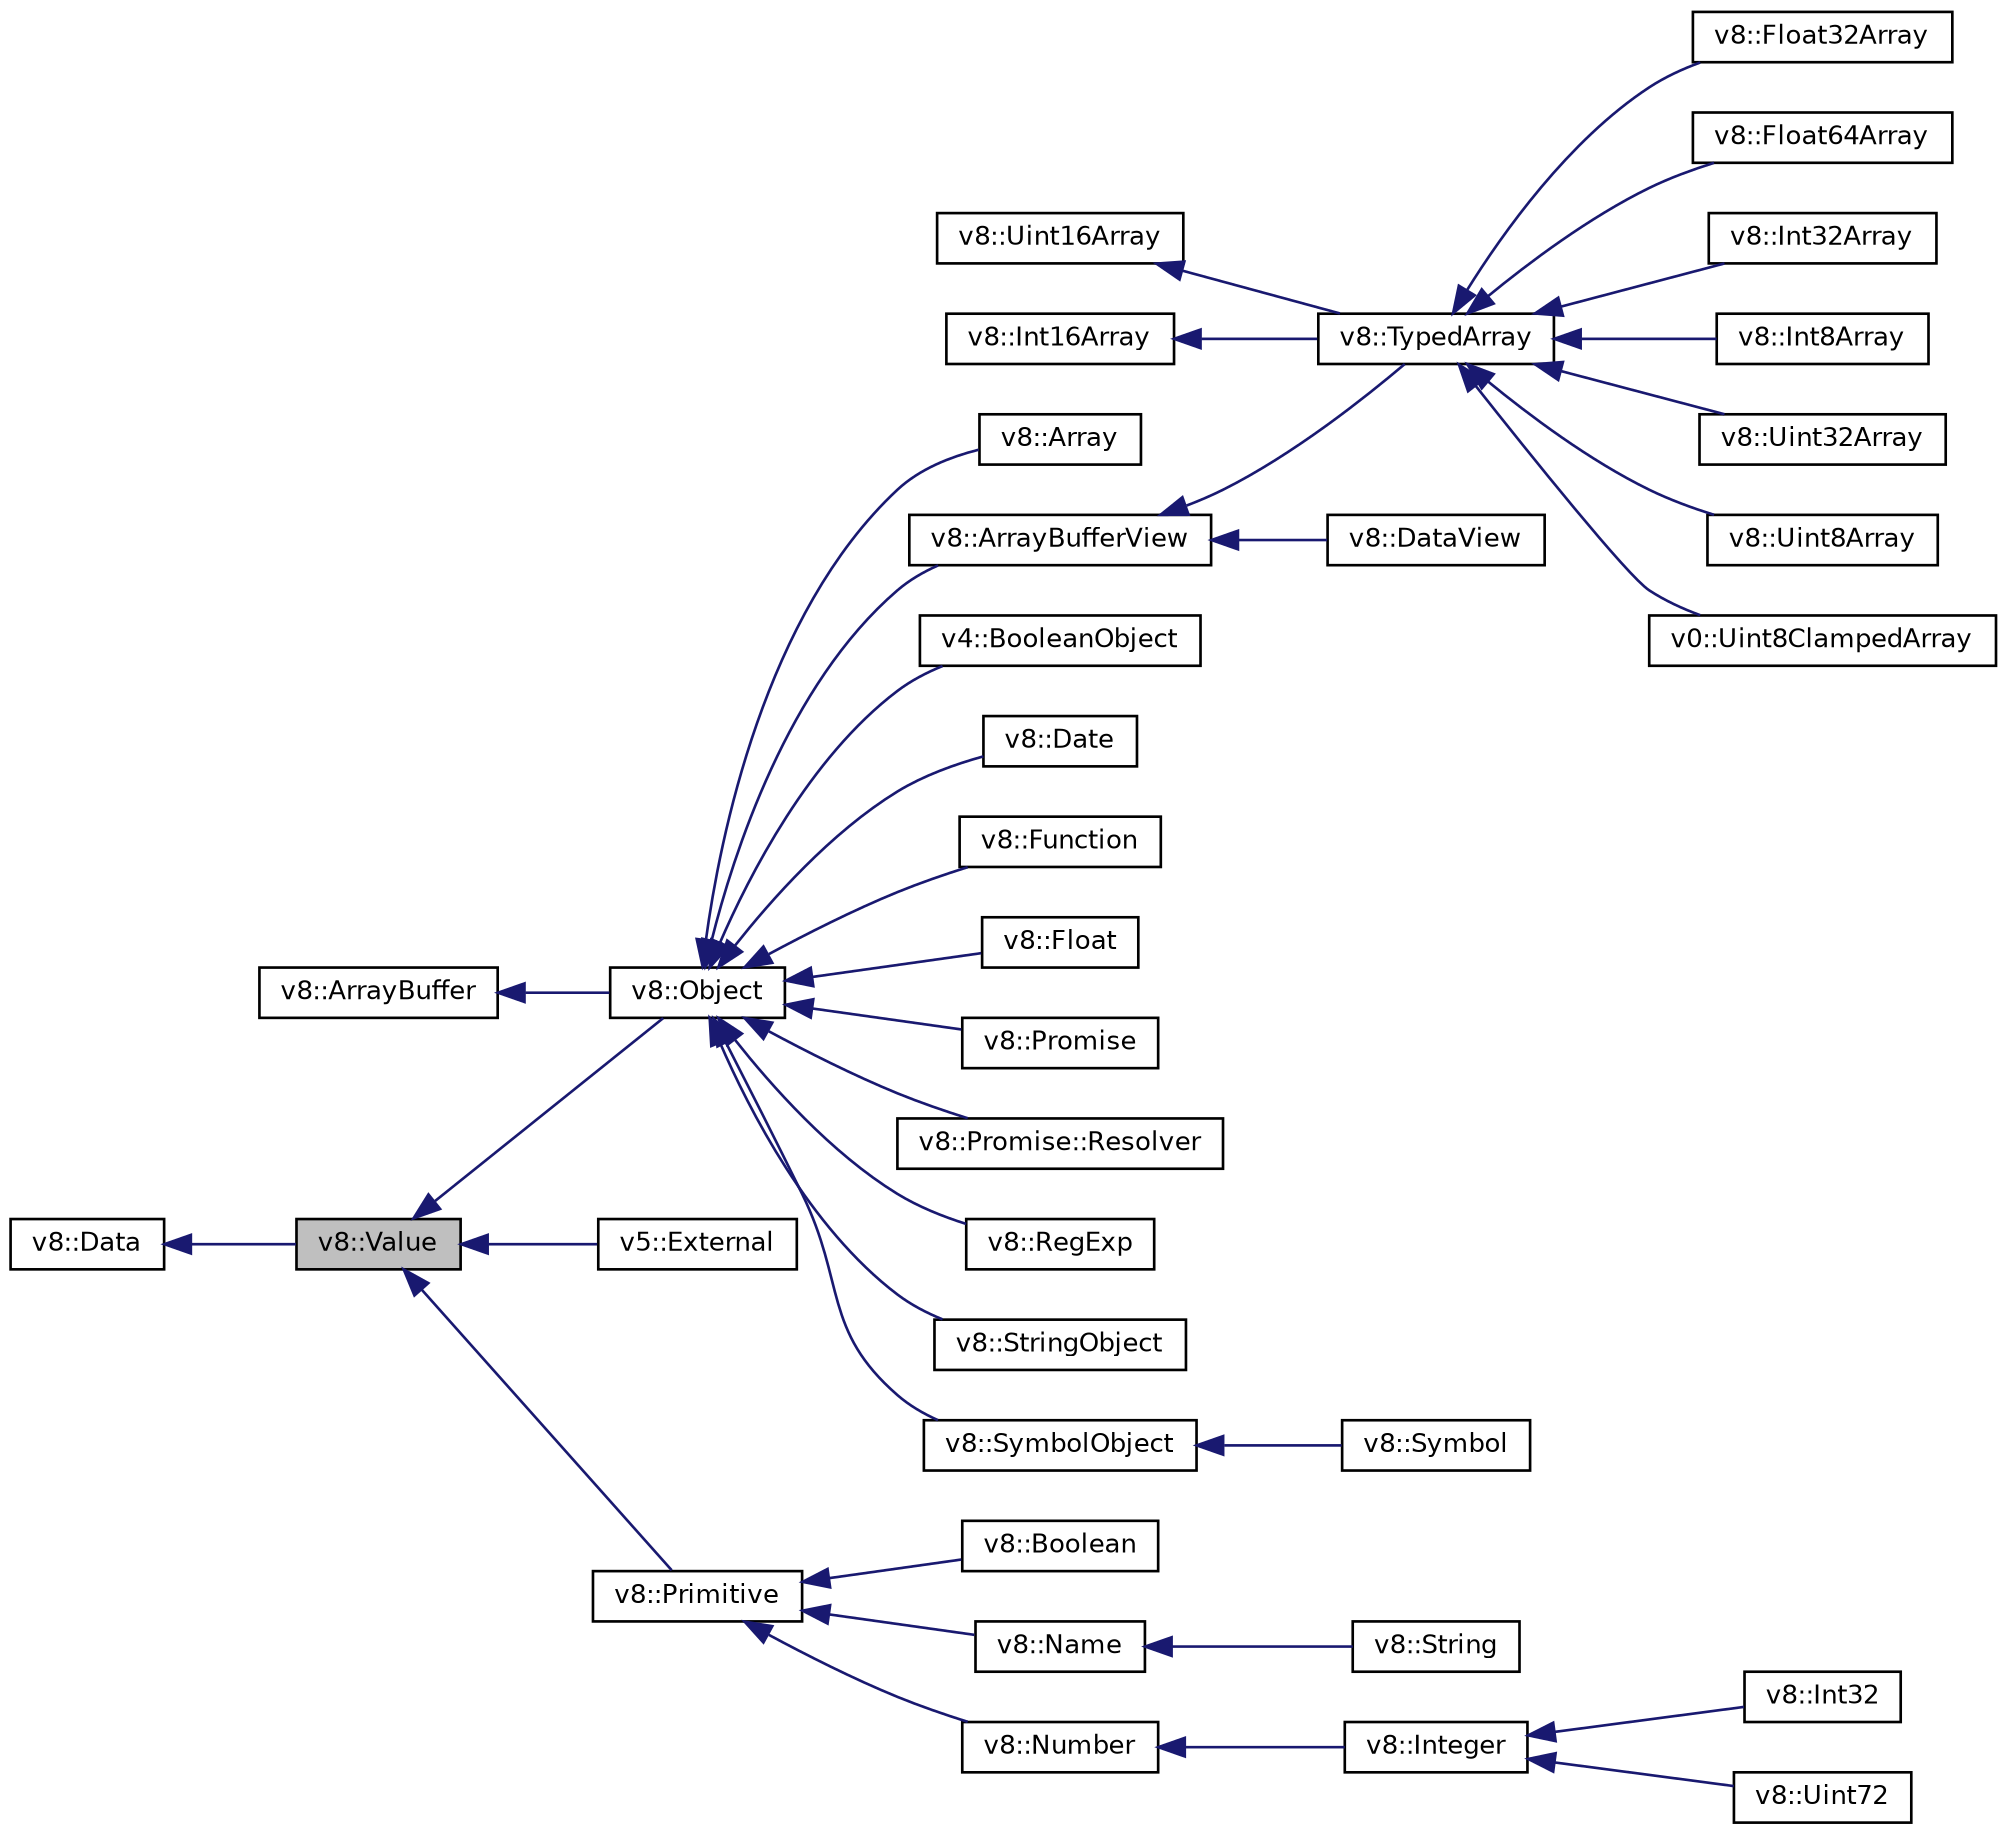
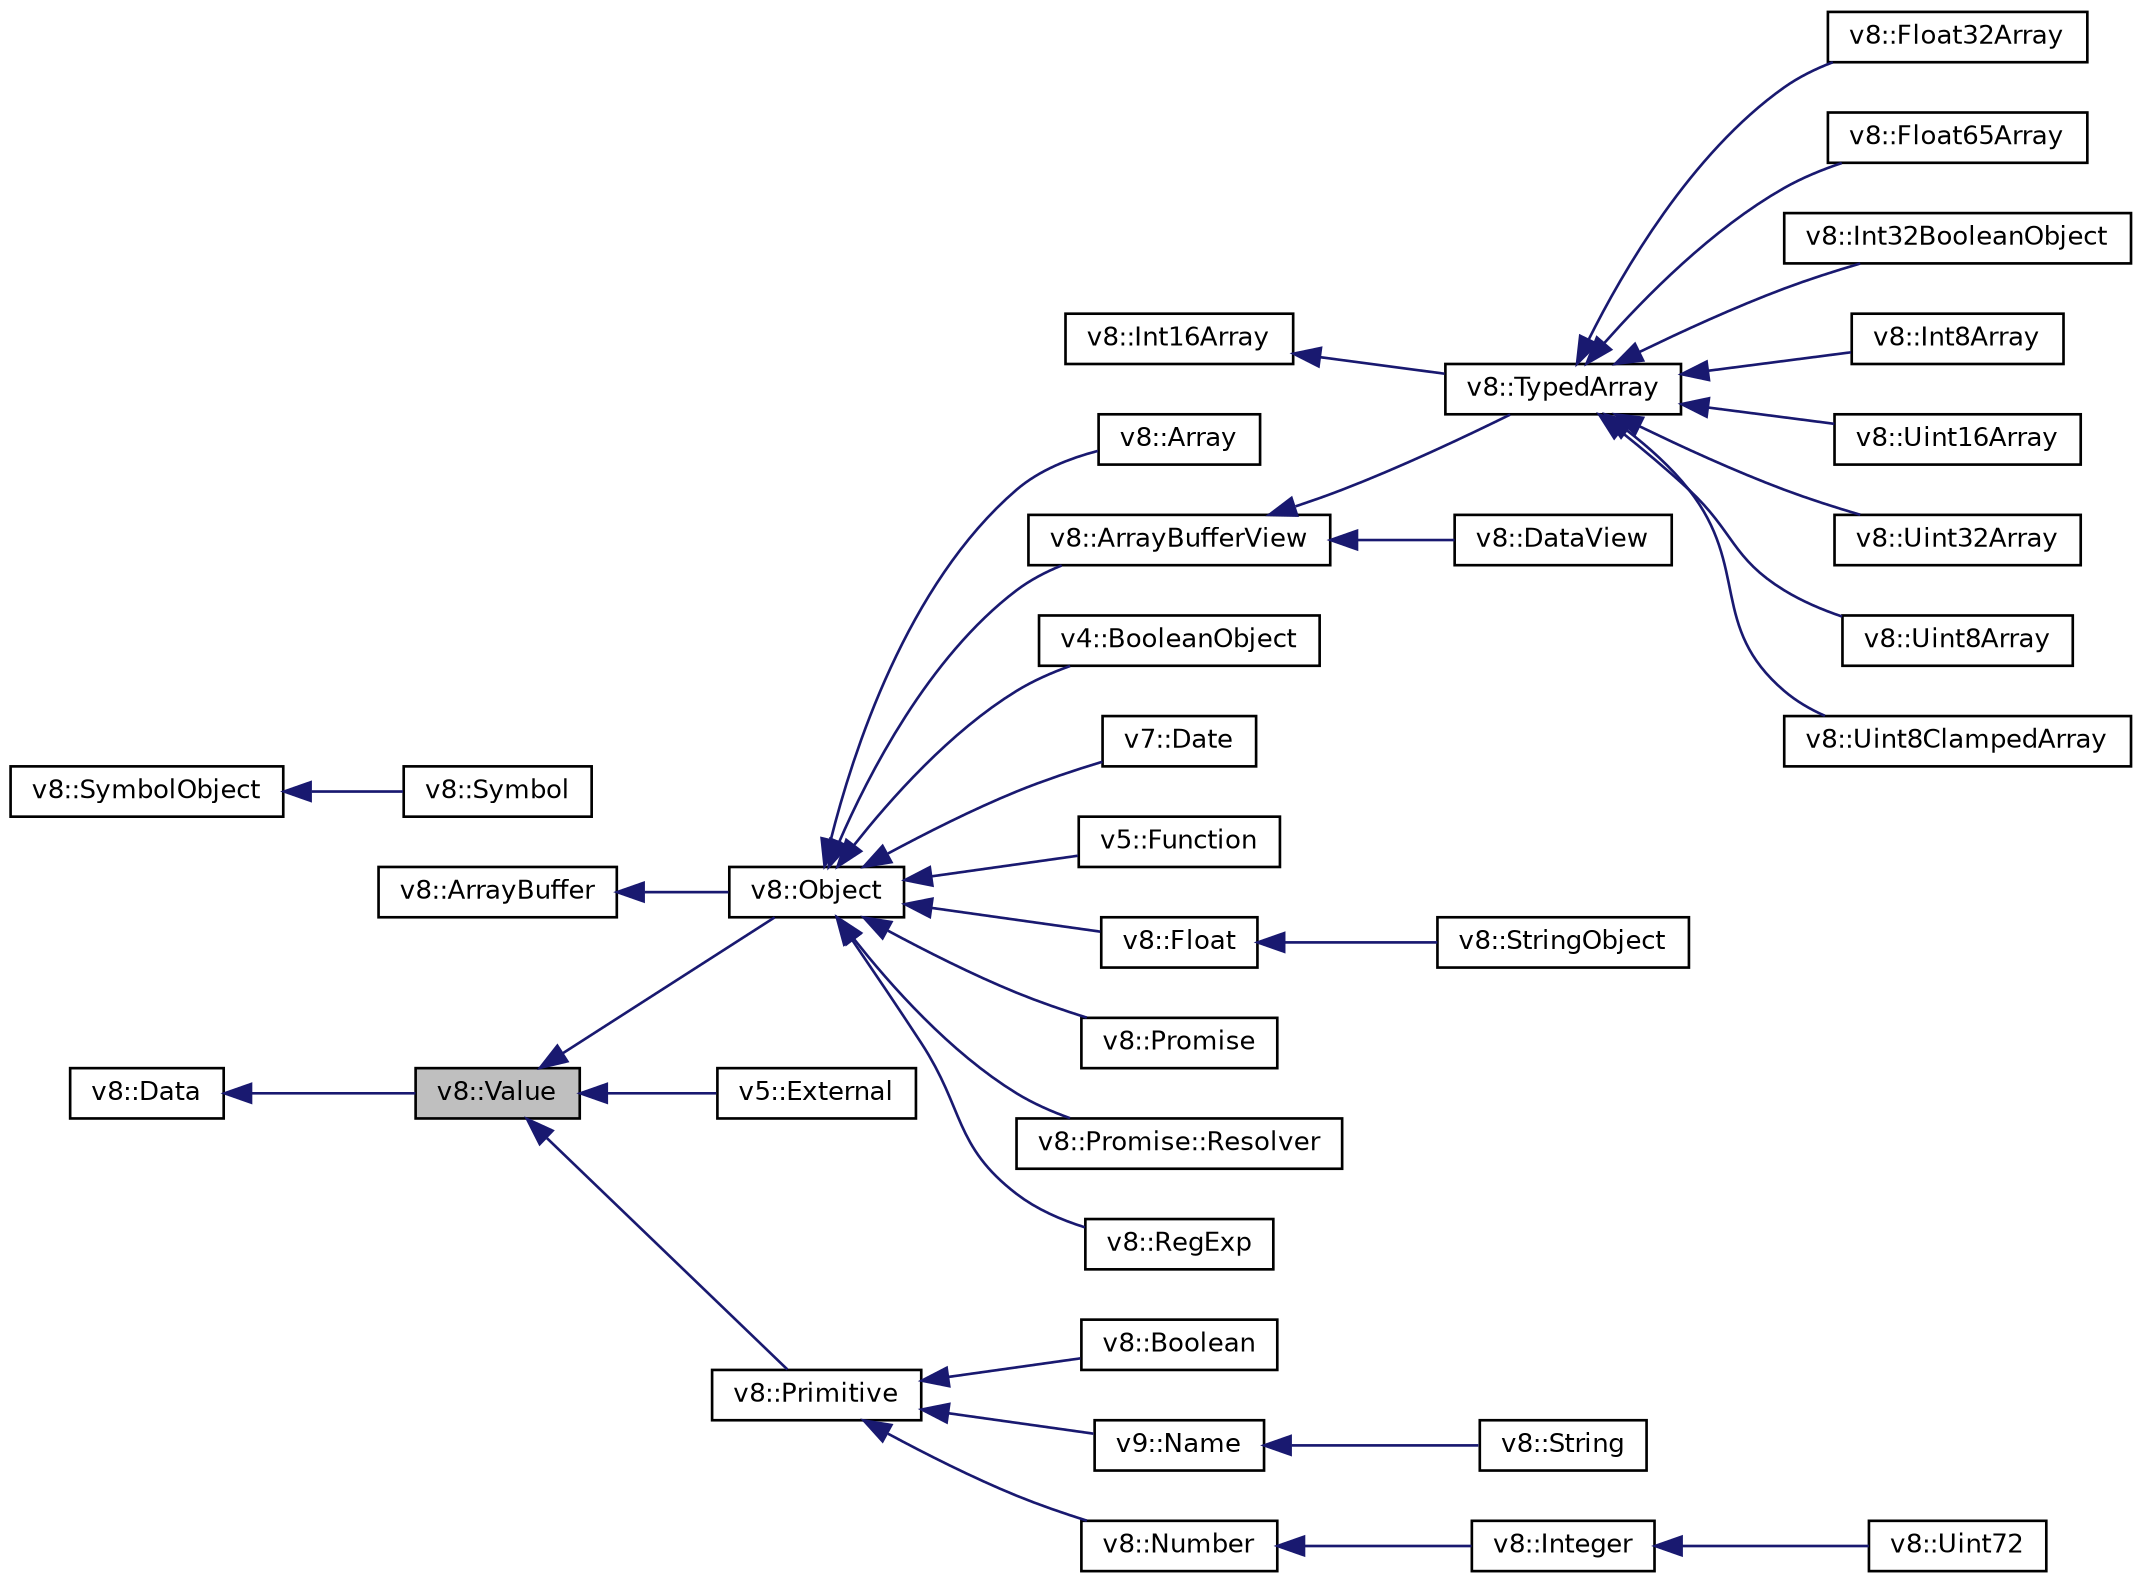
(1823, 138) -> (1958, 138)
(1823, 238) -> (1958, 238)
(1261, 292) -> (1771, 416)
(1823, 641) -> (1958, 741)
(1060, 741) -> (1179, 741)
(1060, 842) -> (1179, 842)
(836, 1236) -> (1361, 942)
(825, 1253) -> none
(1060, 1647) -> (1179, 1445)
(1823, 1697) -> none
